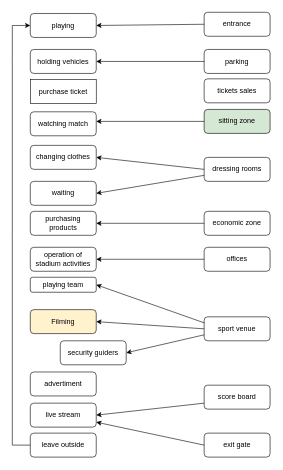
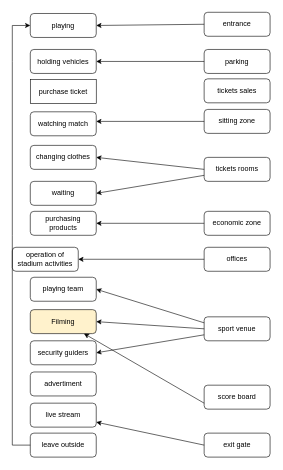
(237, 122) -> (237, 122)
(237, 170) -> (237, 170)
(63, 260) -> (45, 260)
(63, 285) -> (63, 290)
(93, 353) -> (63, 353)
(153, 409) -> (146, 370)
